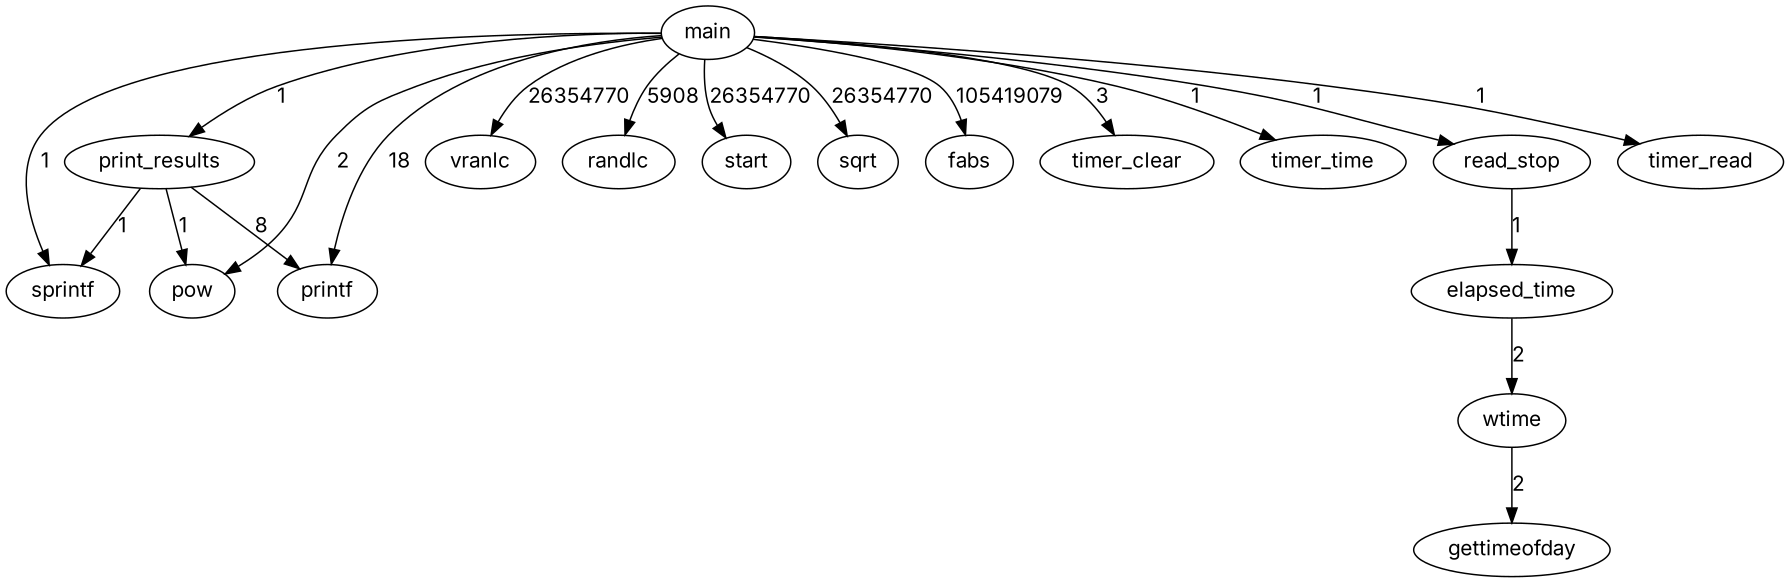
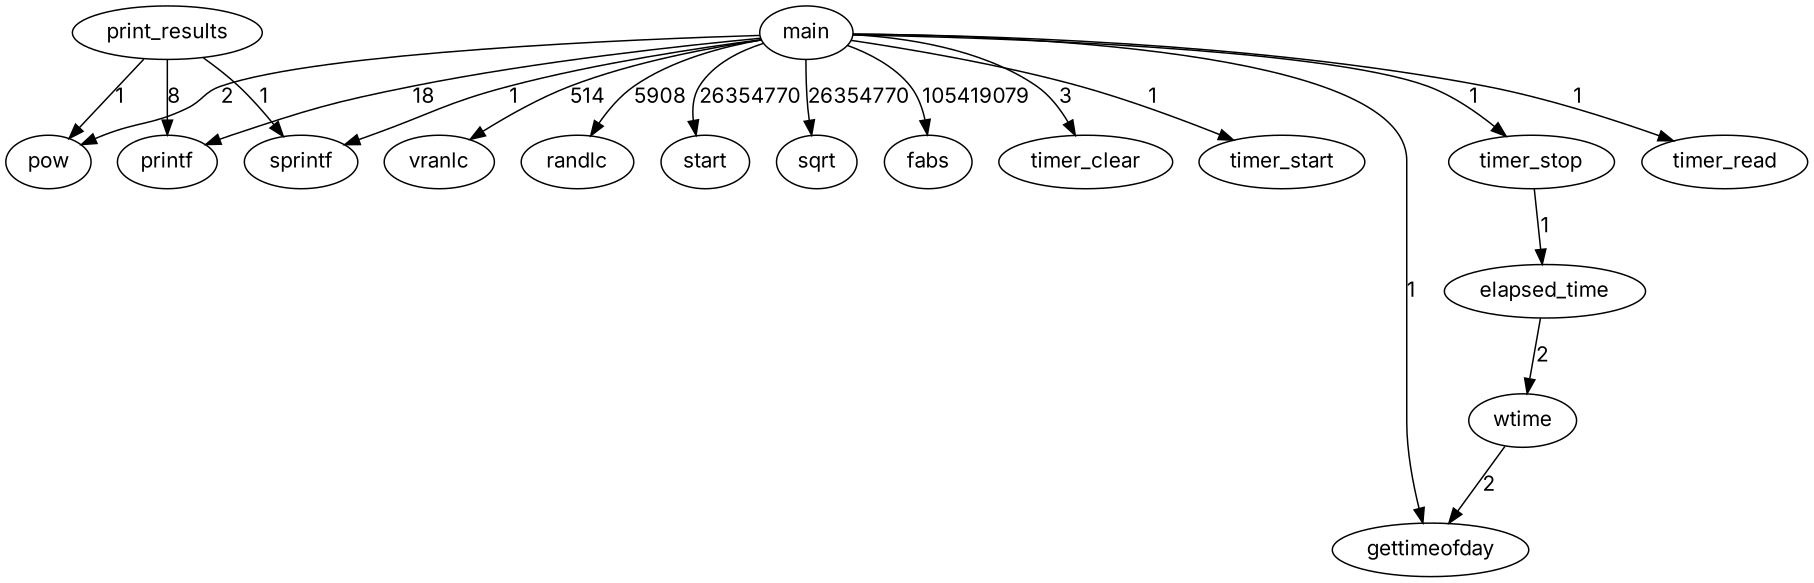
(424, 50) -> (1318, 86)
(579, 97) -> (588, 97)
(1323, 162) -> (1282, 162)
(1512, 162) -> (1532, 162)
